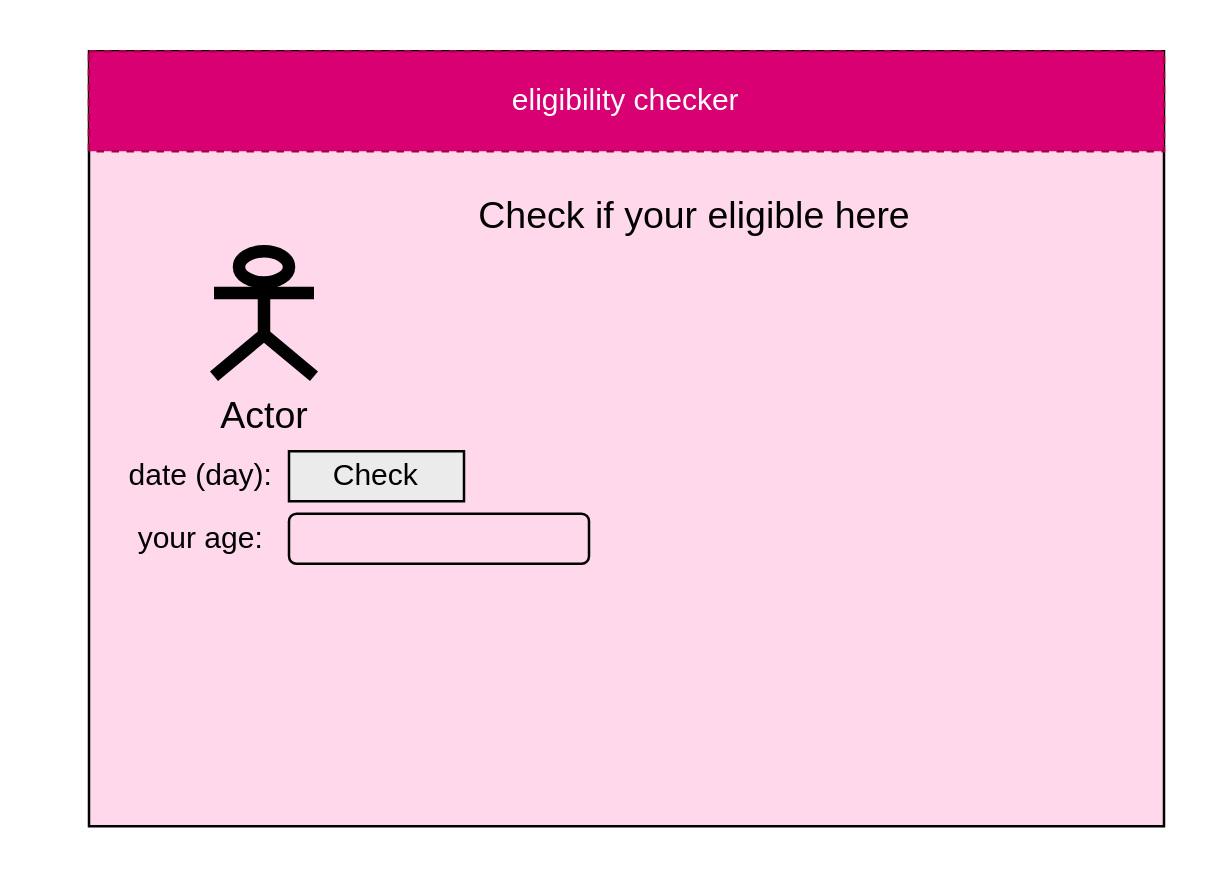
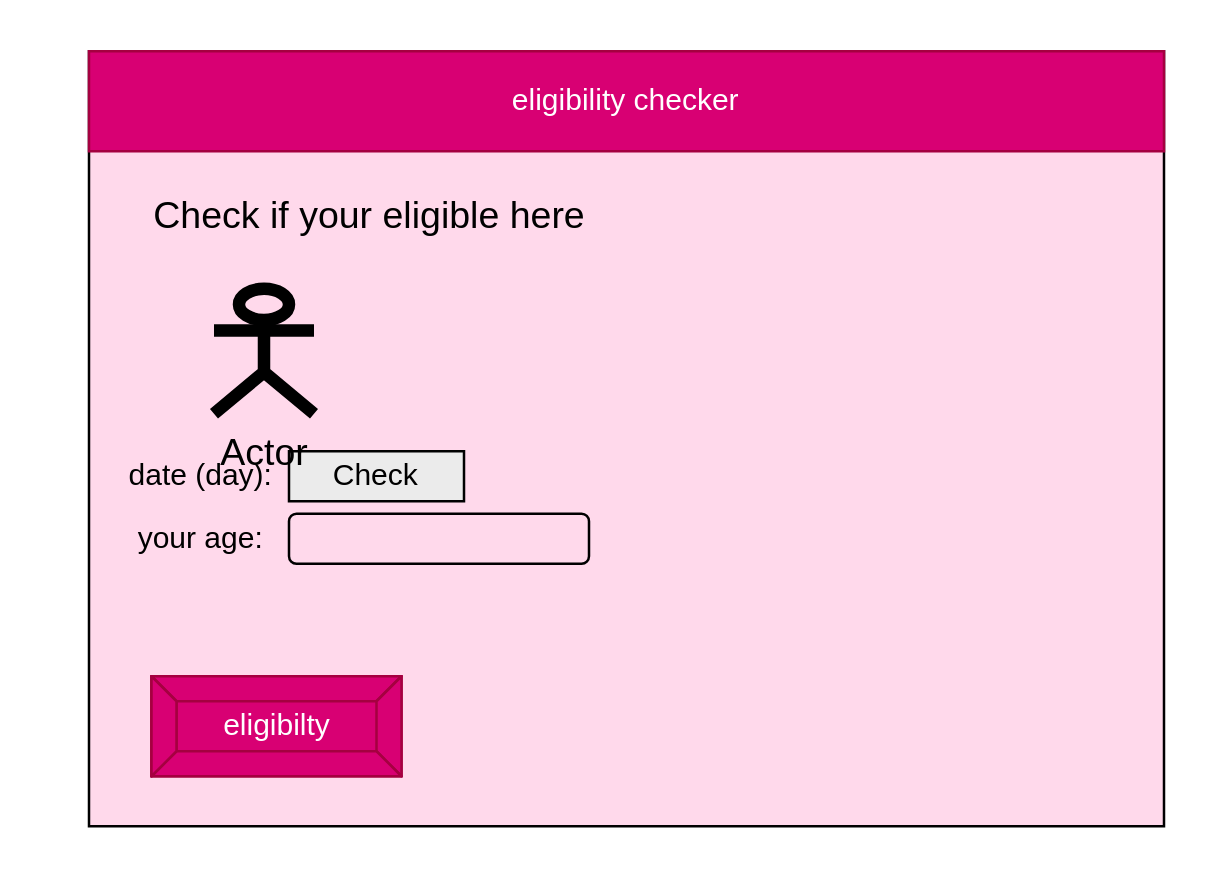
(626, 101) -> (626, 101)
(695, 214) -> (370, 214)
(264, 314) -> (264, 351)
none -> (276, 726)
